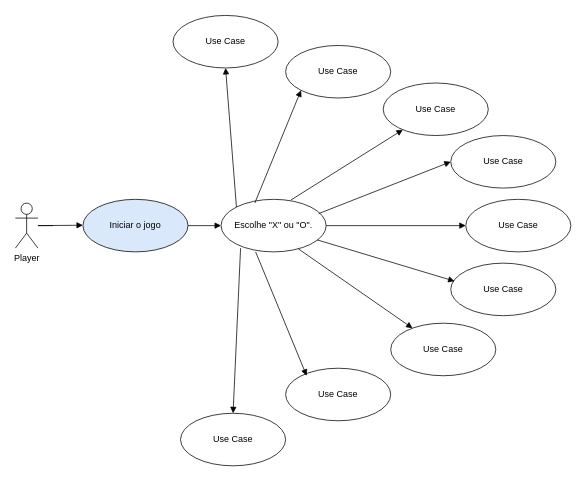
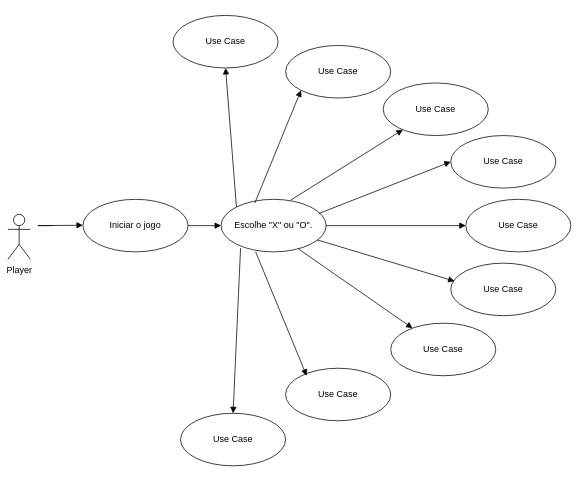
(27, 225) -> (19, 237)
(135, 225) -> (135, 225)
